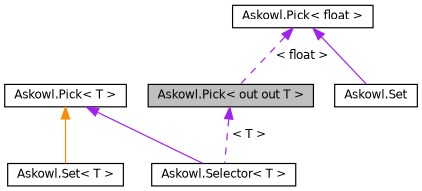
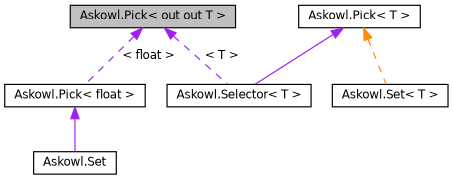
(263, 61) -> (110, 60)
(66, 141) -> (377, 62)
